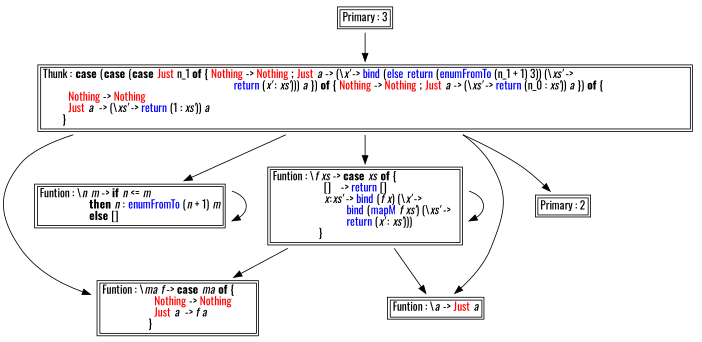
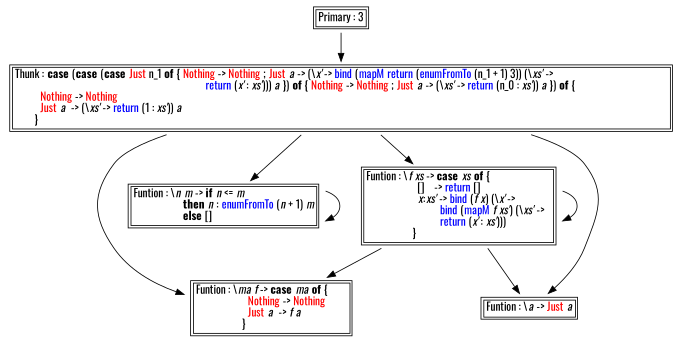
(396, 75) -> (371, 75)
(563, 206) -> none
